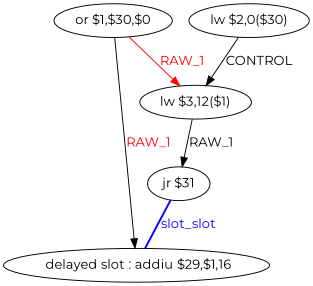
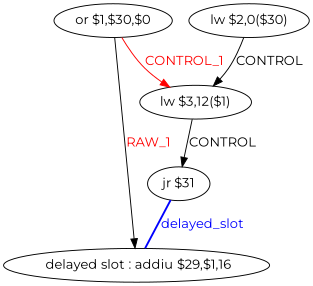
(183, 61) -> (185, 61)
(212, 143) -> (223, 143)
(189, 225) -> (203, 225)
